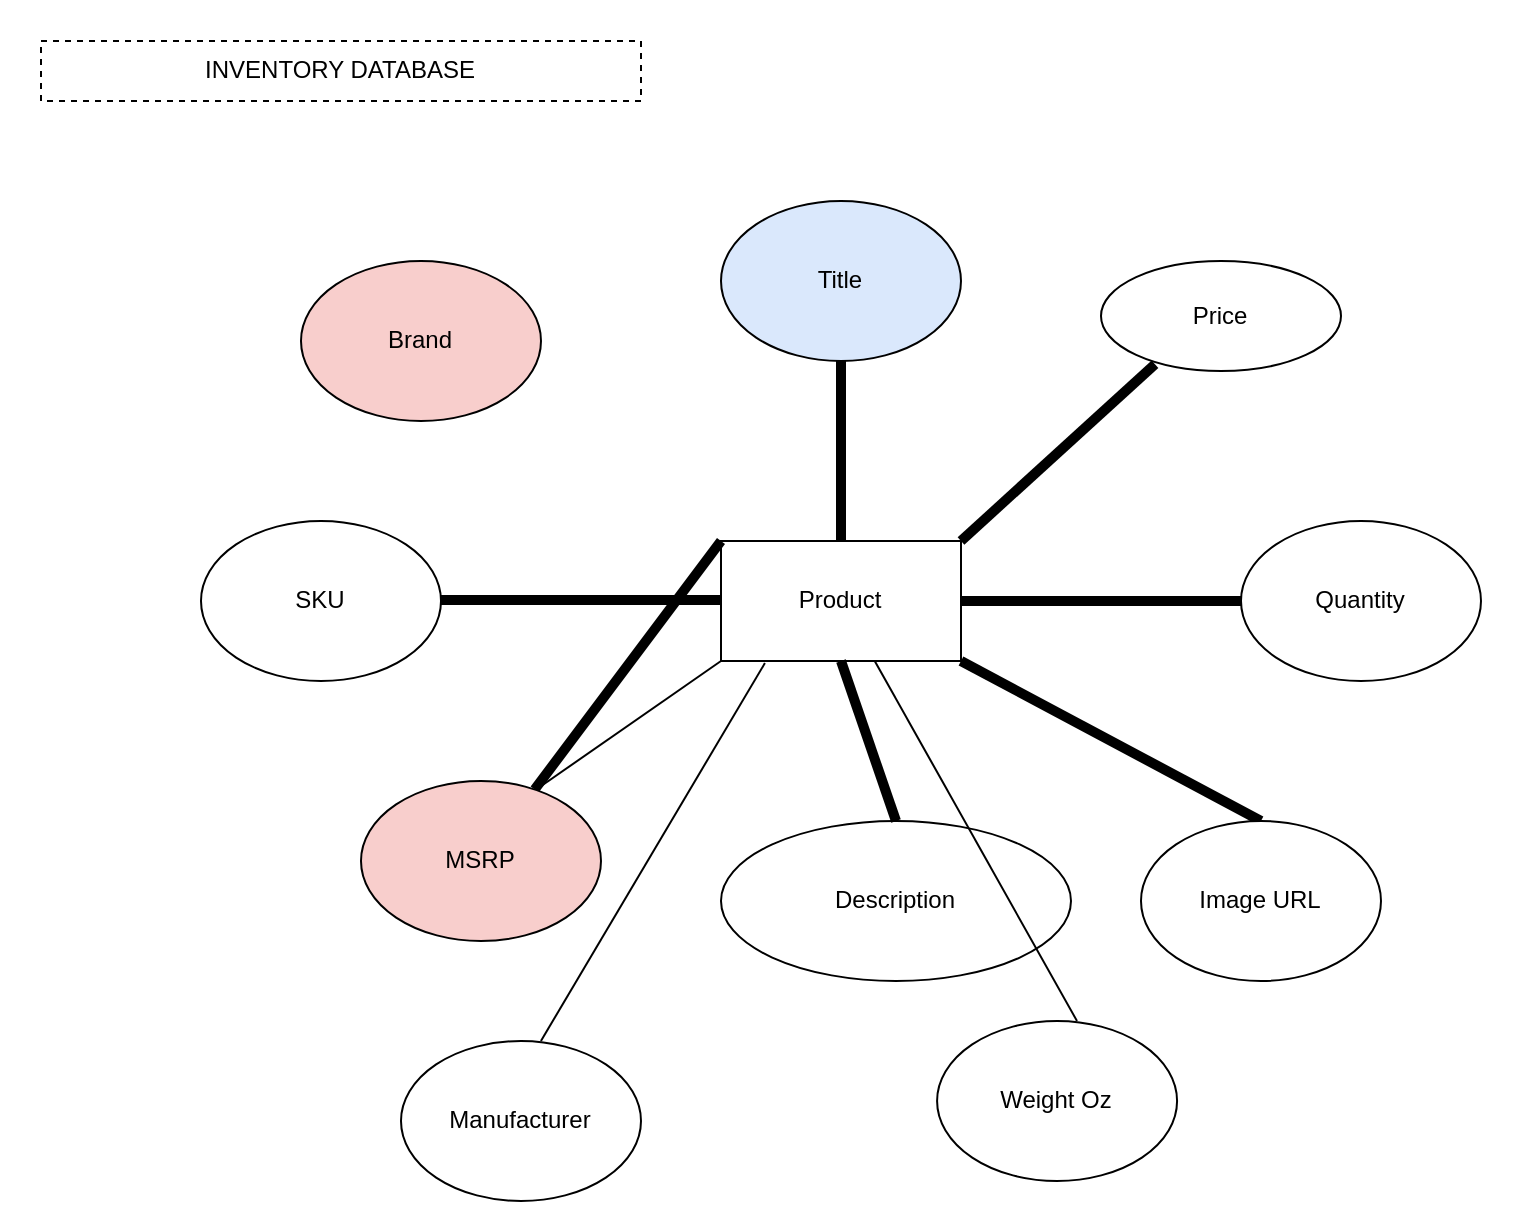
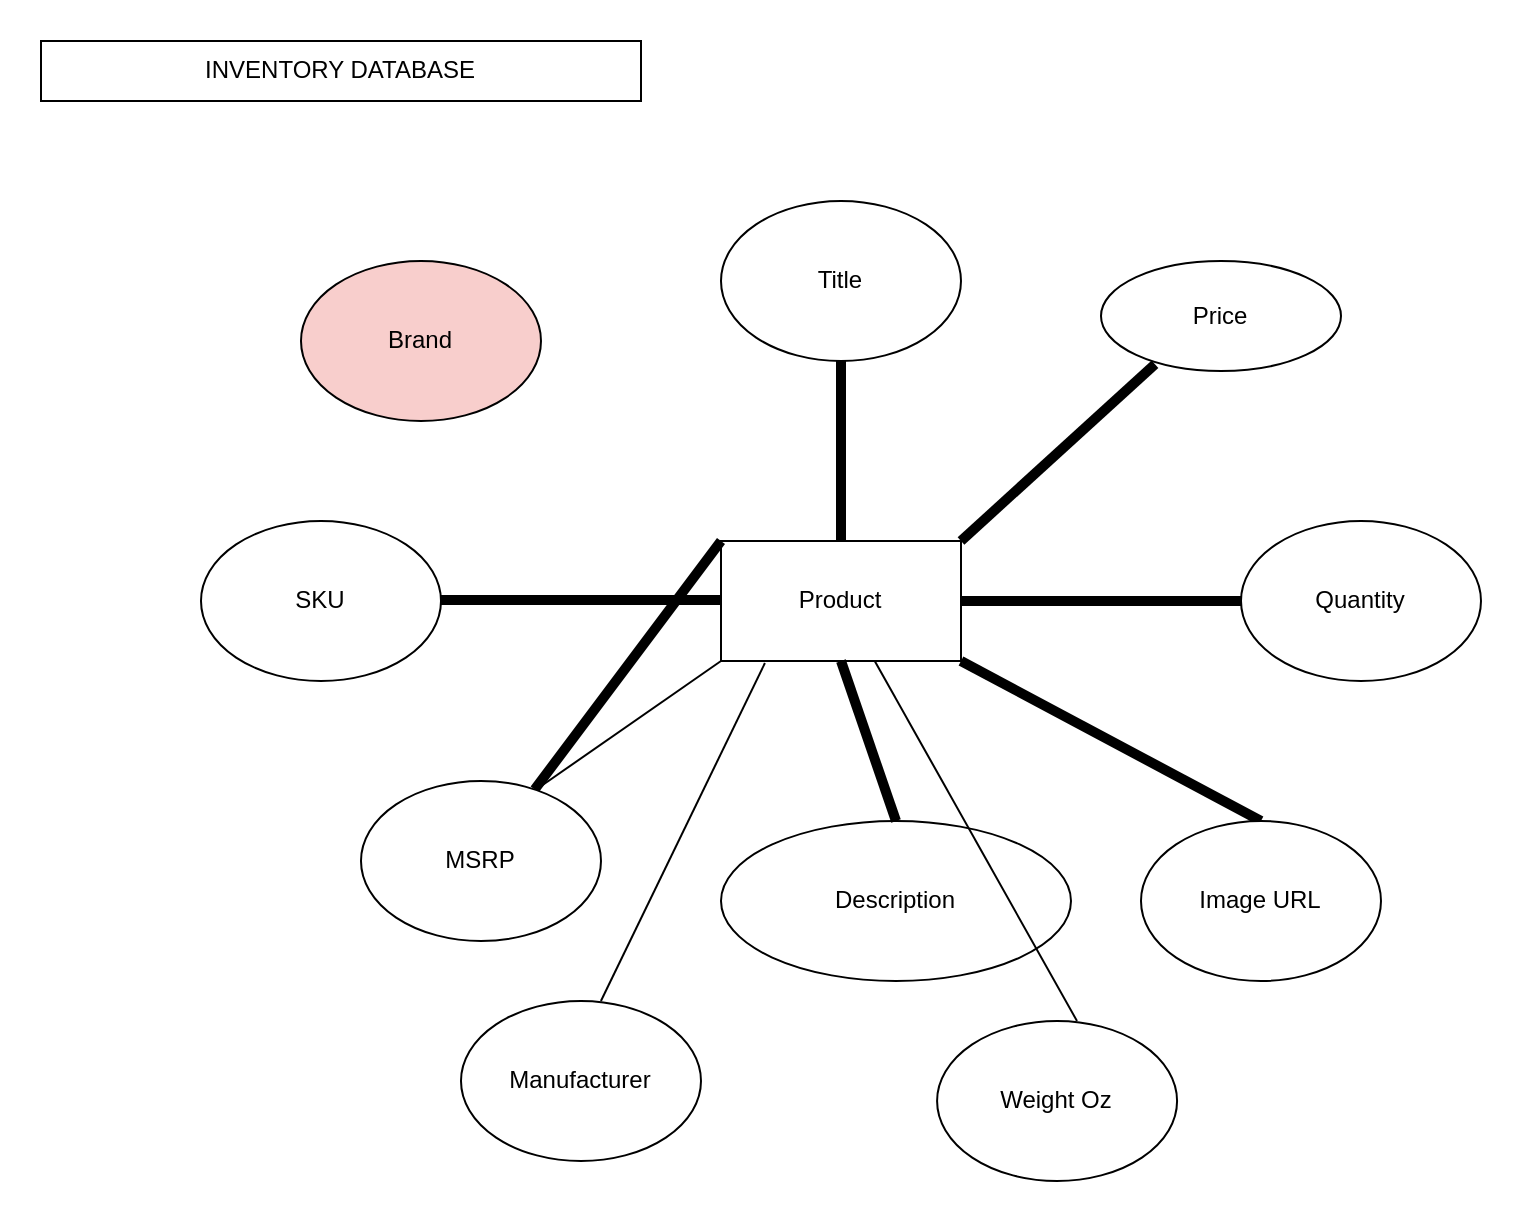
(341, 71) -> (341, 71)
(841, 281) -> (841, 281)
(481, 861) -> (481, 861)
(521, 1121) -> (581, 1081)
